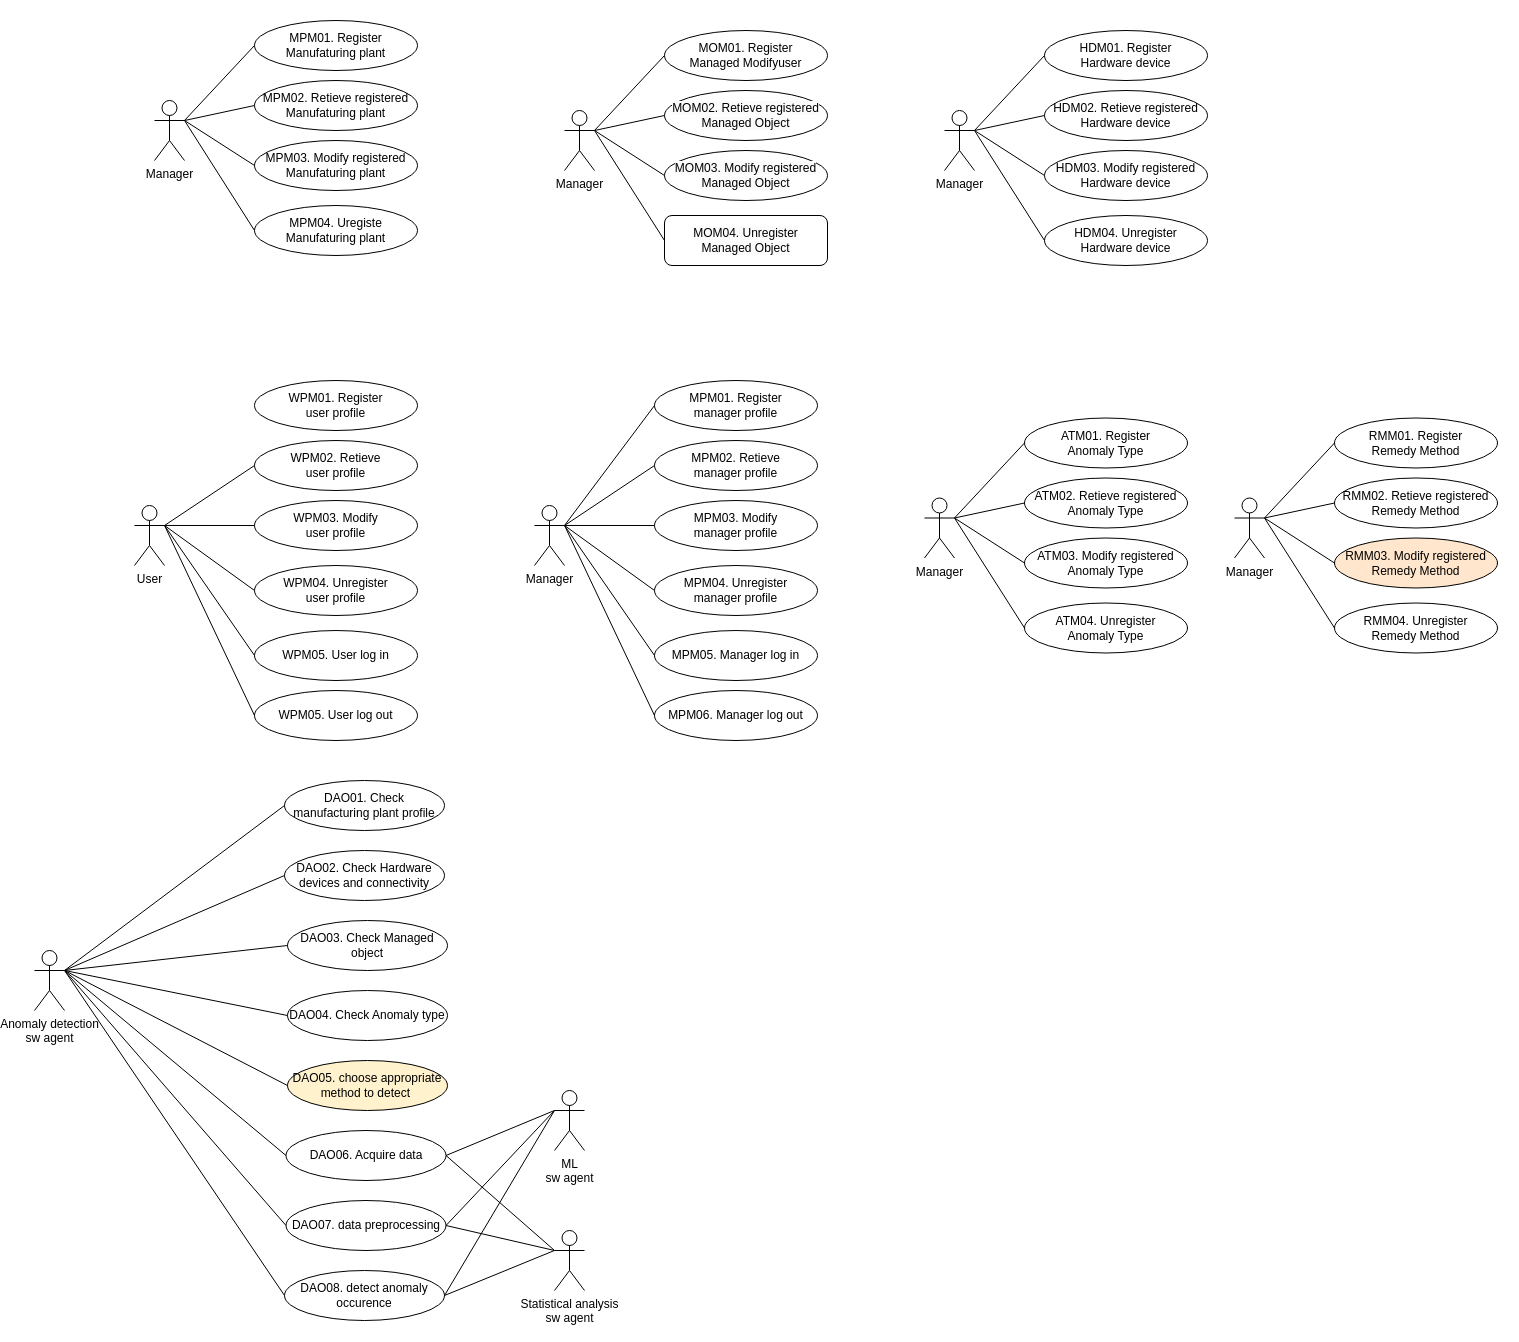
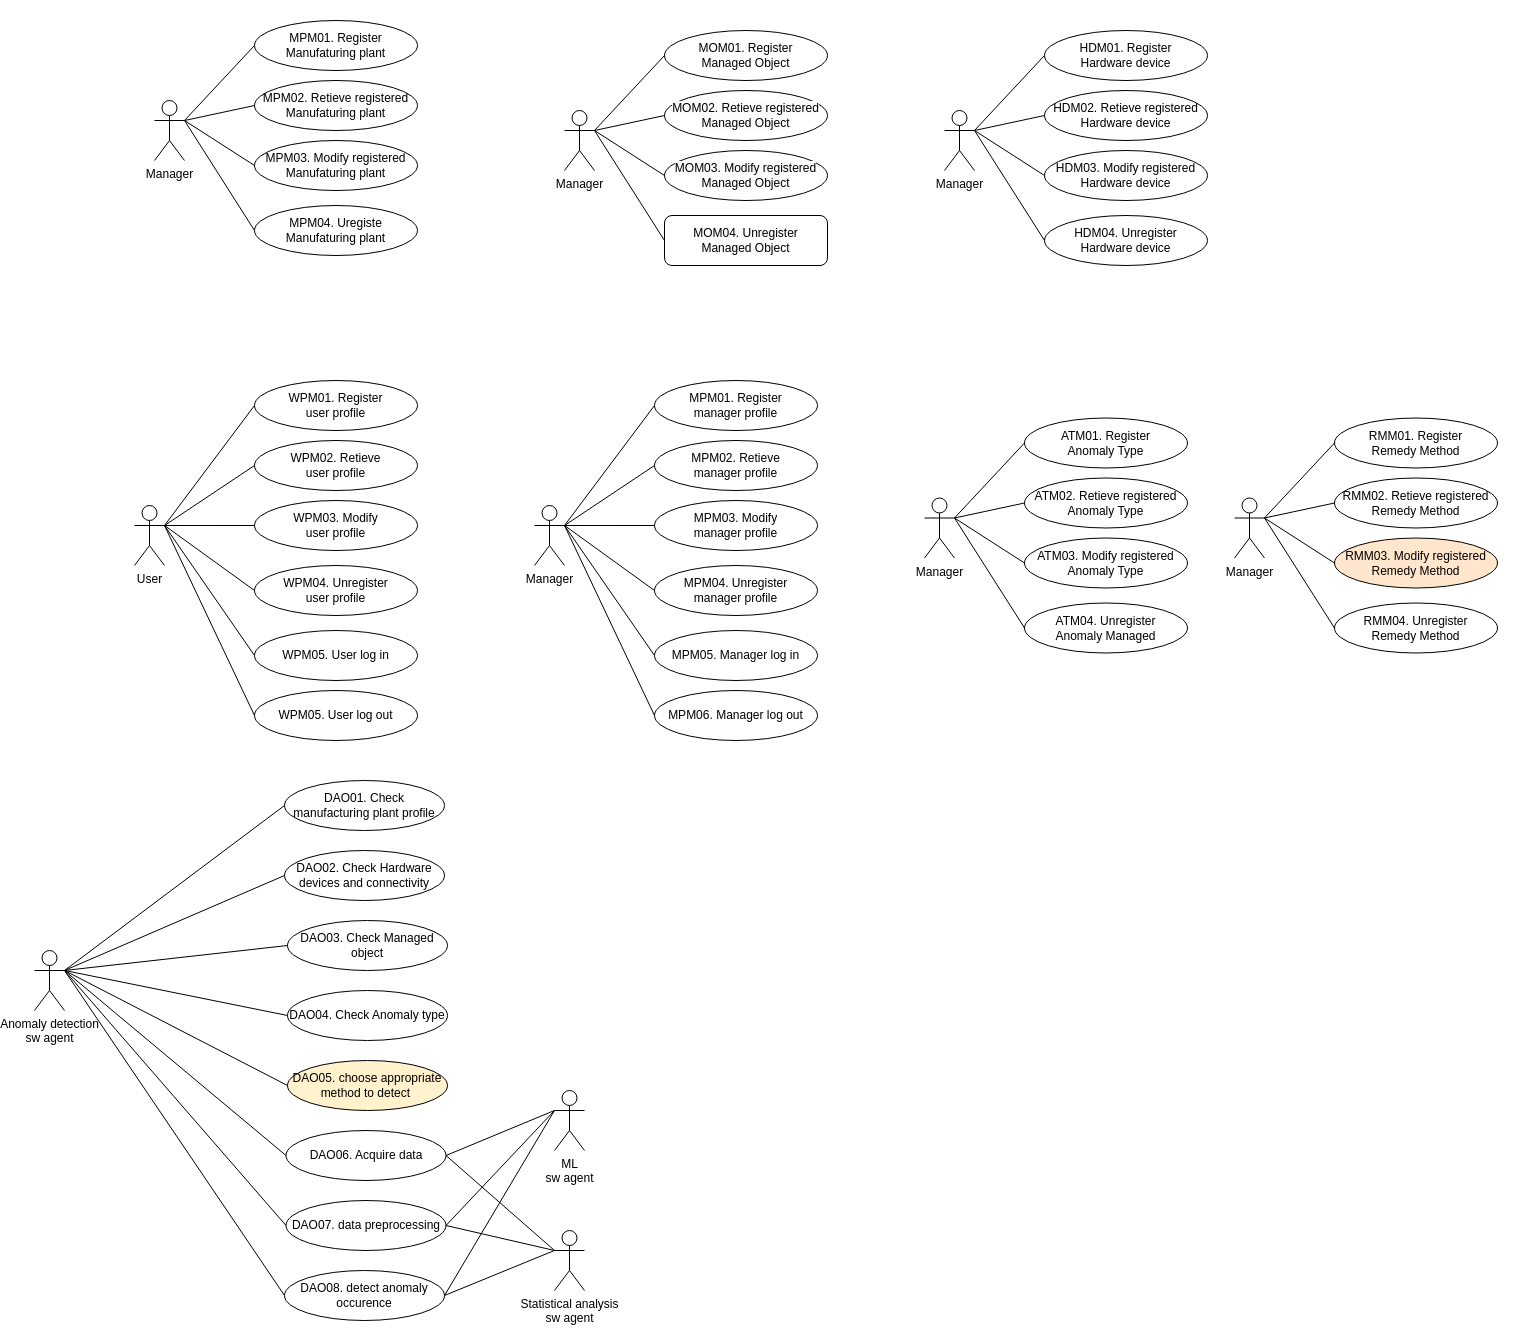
(746, 56) -> (746, 56)
none -> (212, 463)
(1106, 629) -> (1106, 629)
